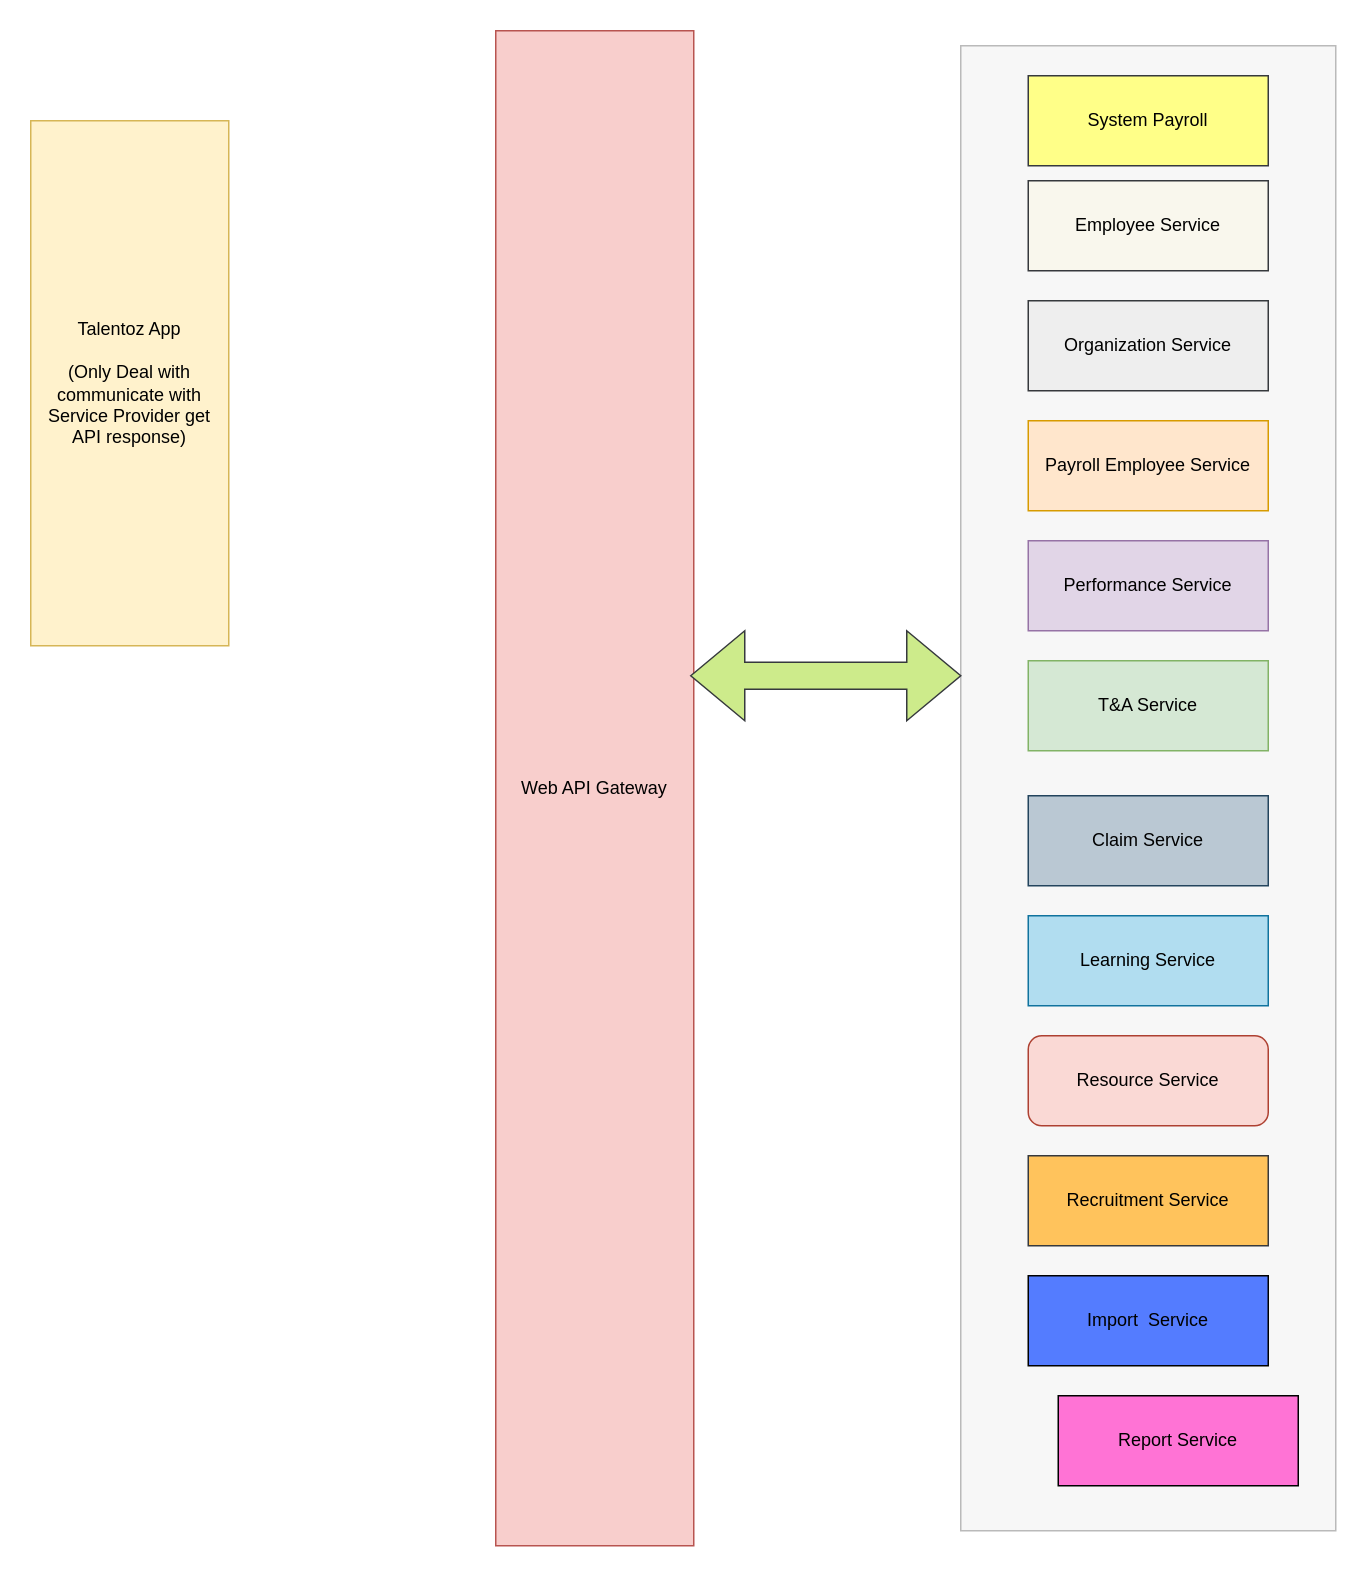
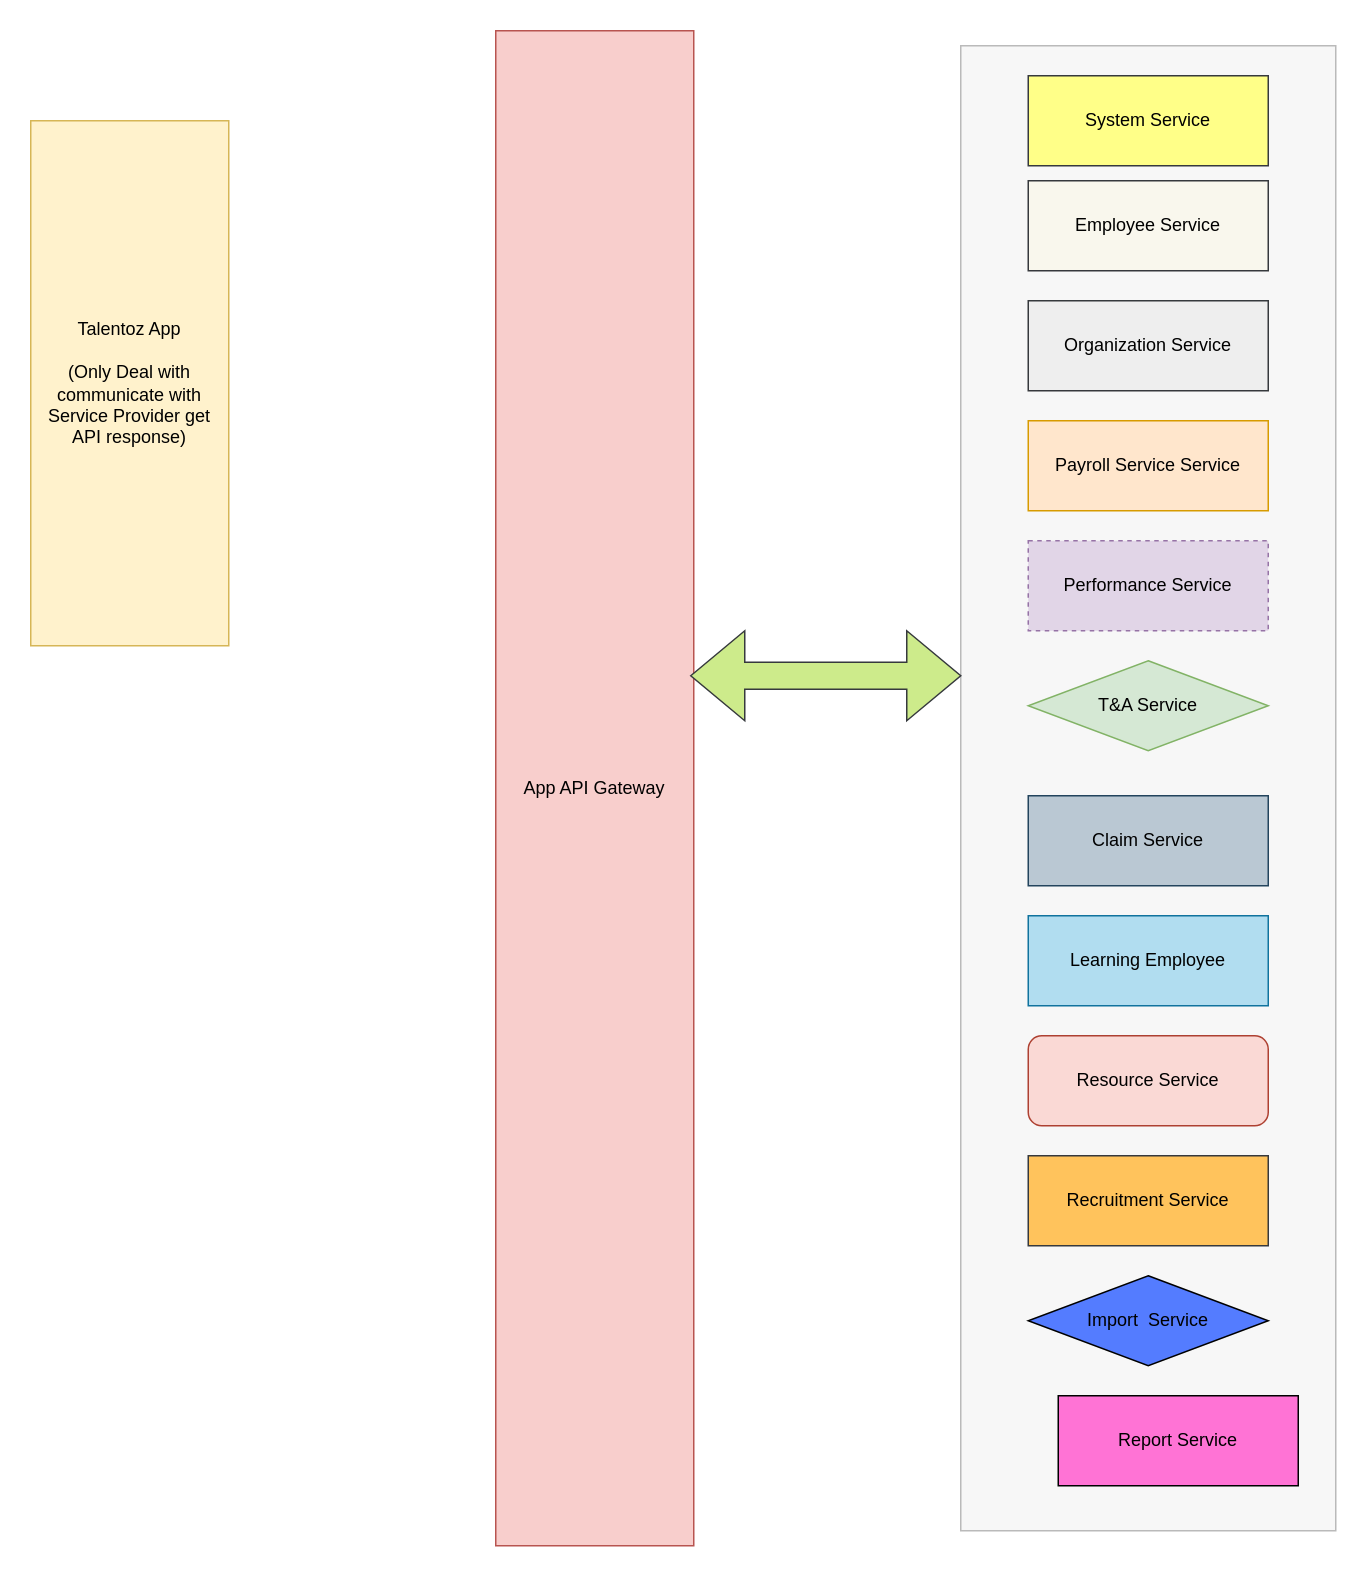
(1148, 121) -> (1148, 121)
(1148, 466) -> (1148, 466)
(1148, 586) -> (1148, 586)
(1148, 706) -> (1148, 706)
(595, 788) -> (595, 788)
(1148, 961) -> (1148, 961)
(1148, 1321) -> (1148, 1321)
